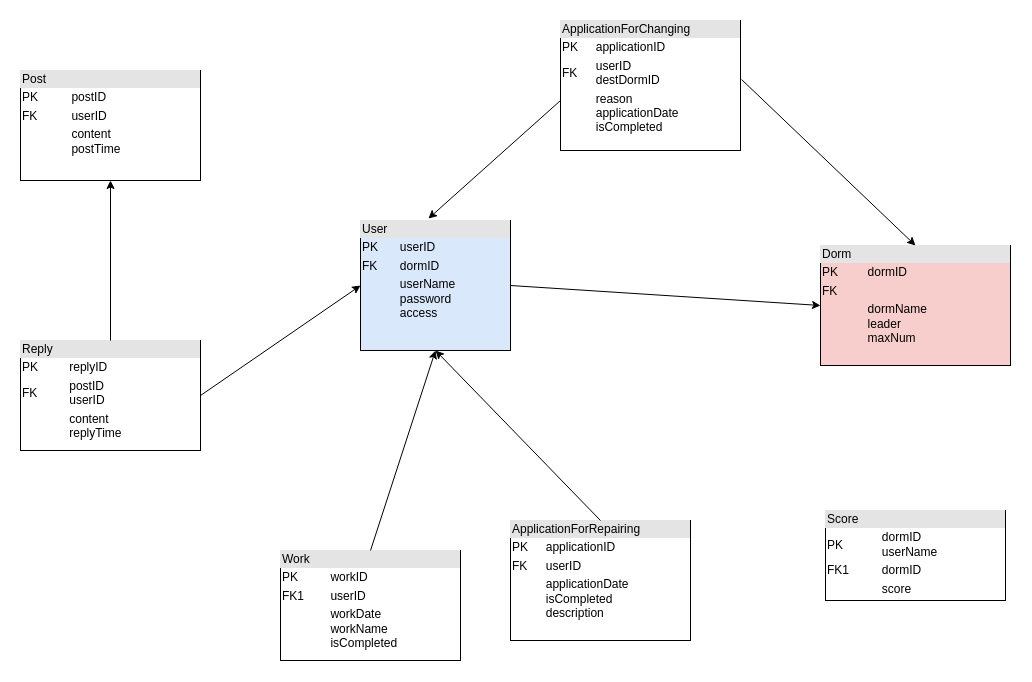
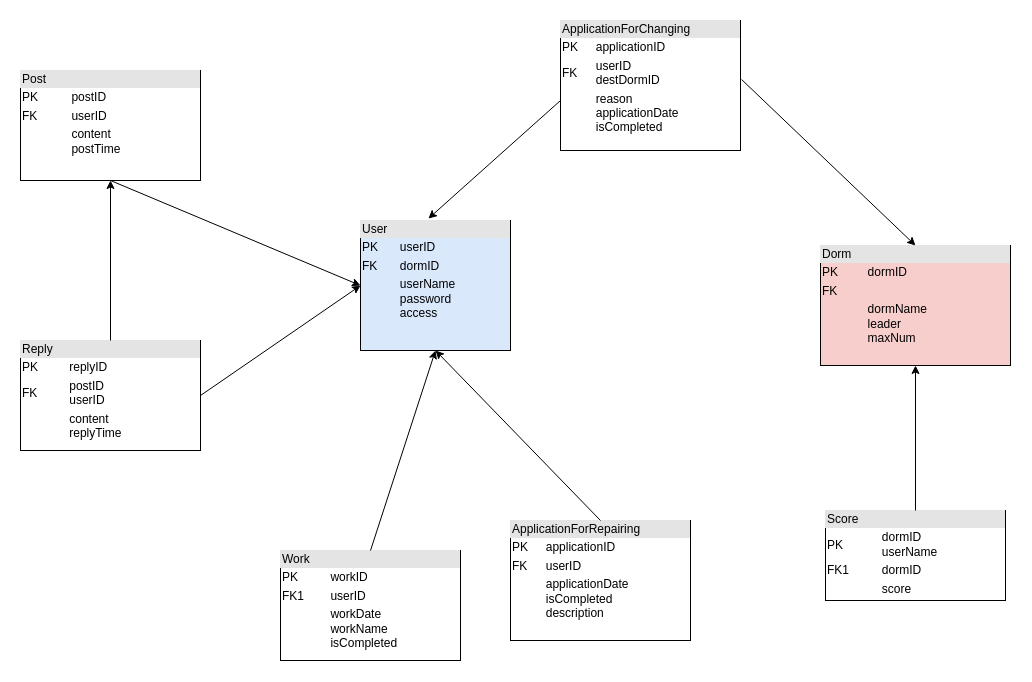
none -> (233, 232)
(662, 295) -> none
none -> (916, 441)
